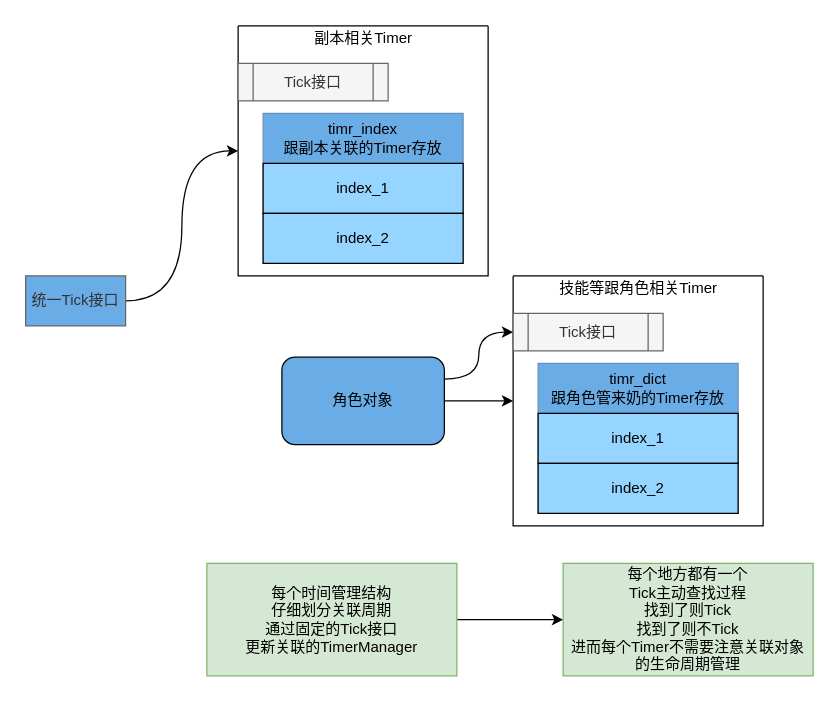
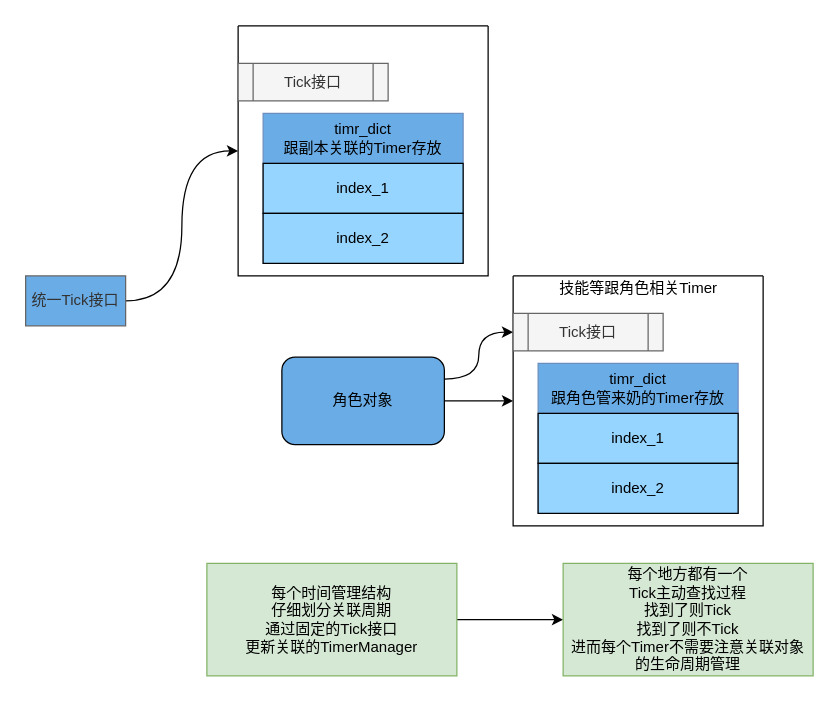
(363, 38) -> none
(363, 138) -> (363, 138)
